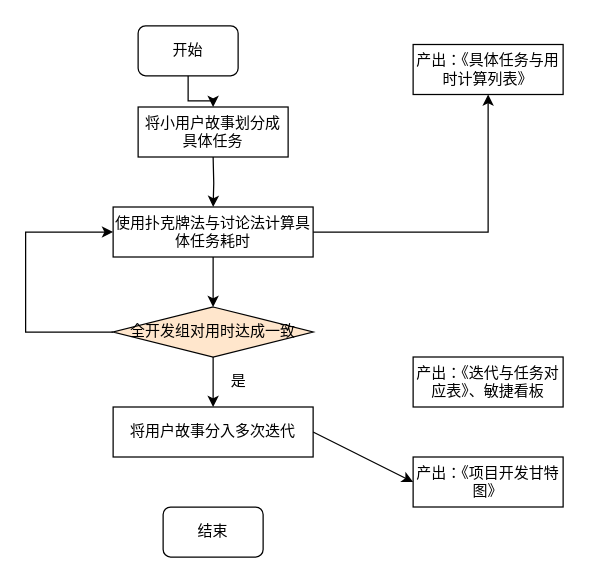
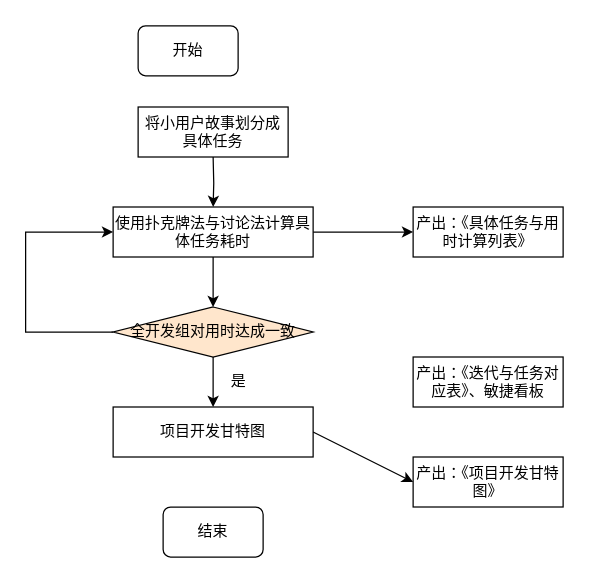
(488, 69) -> (488, 232)
(188, 101) -> none
(213, 432) -> (213, 432)
